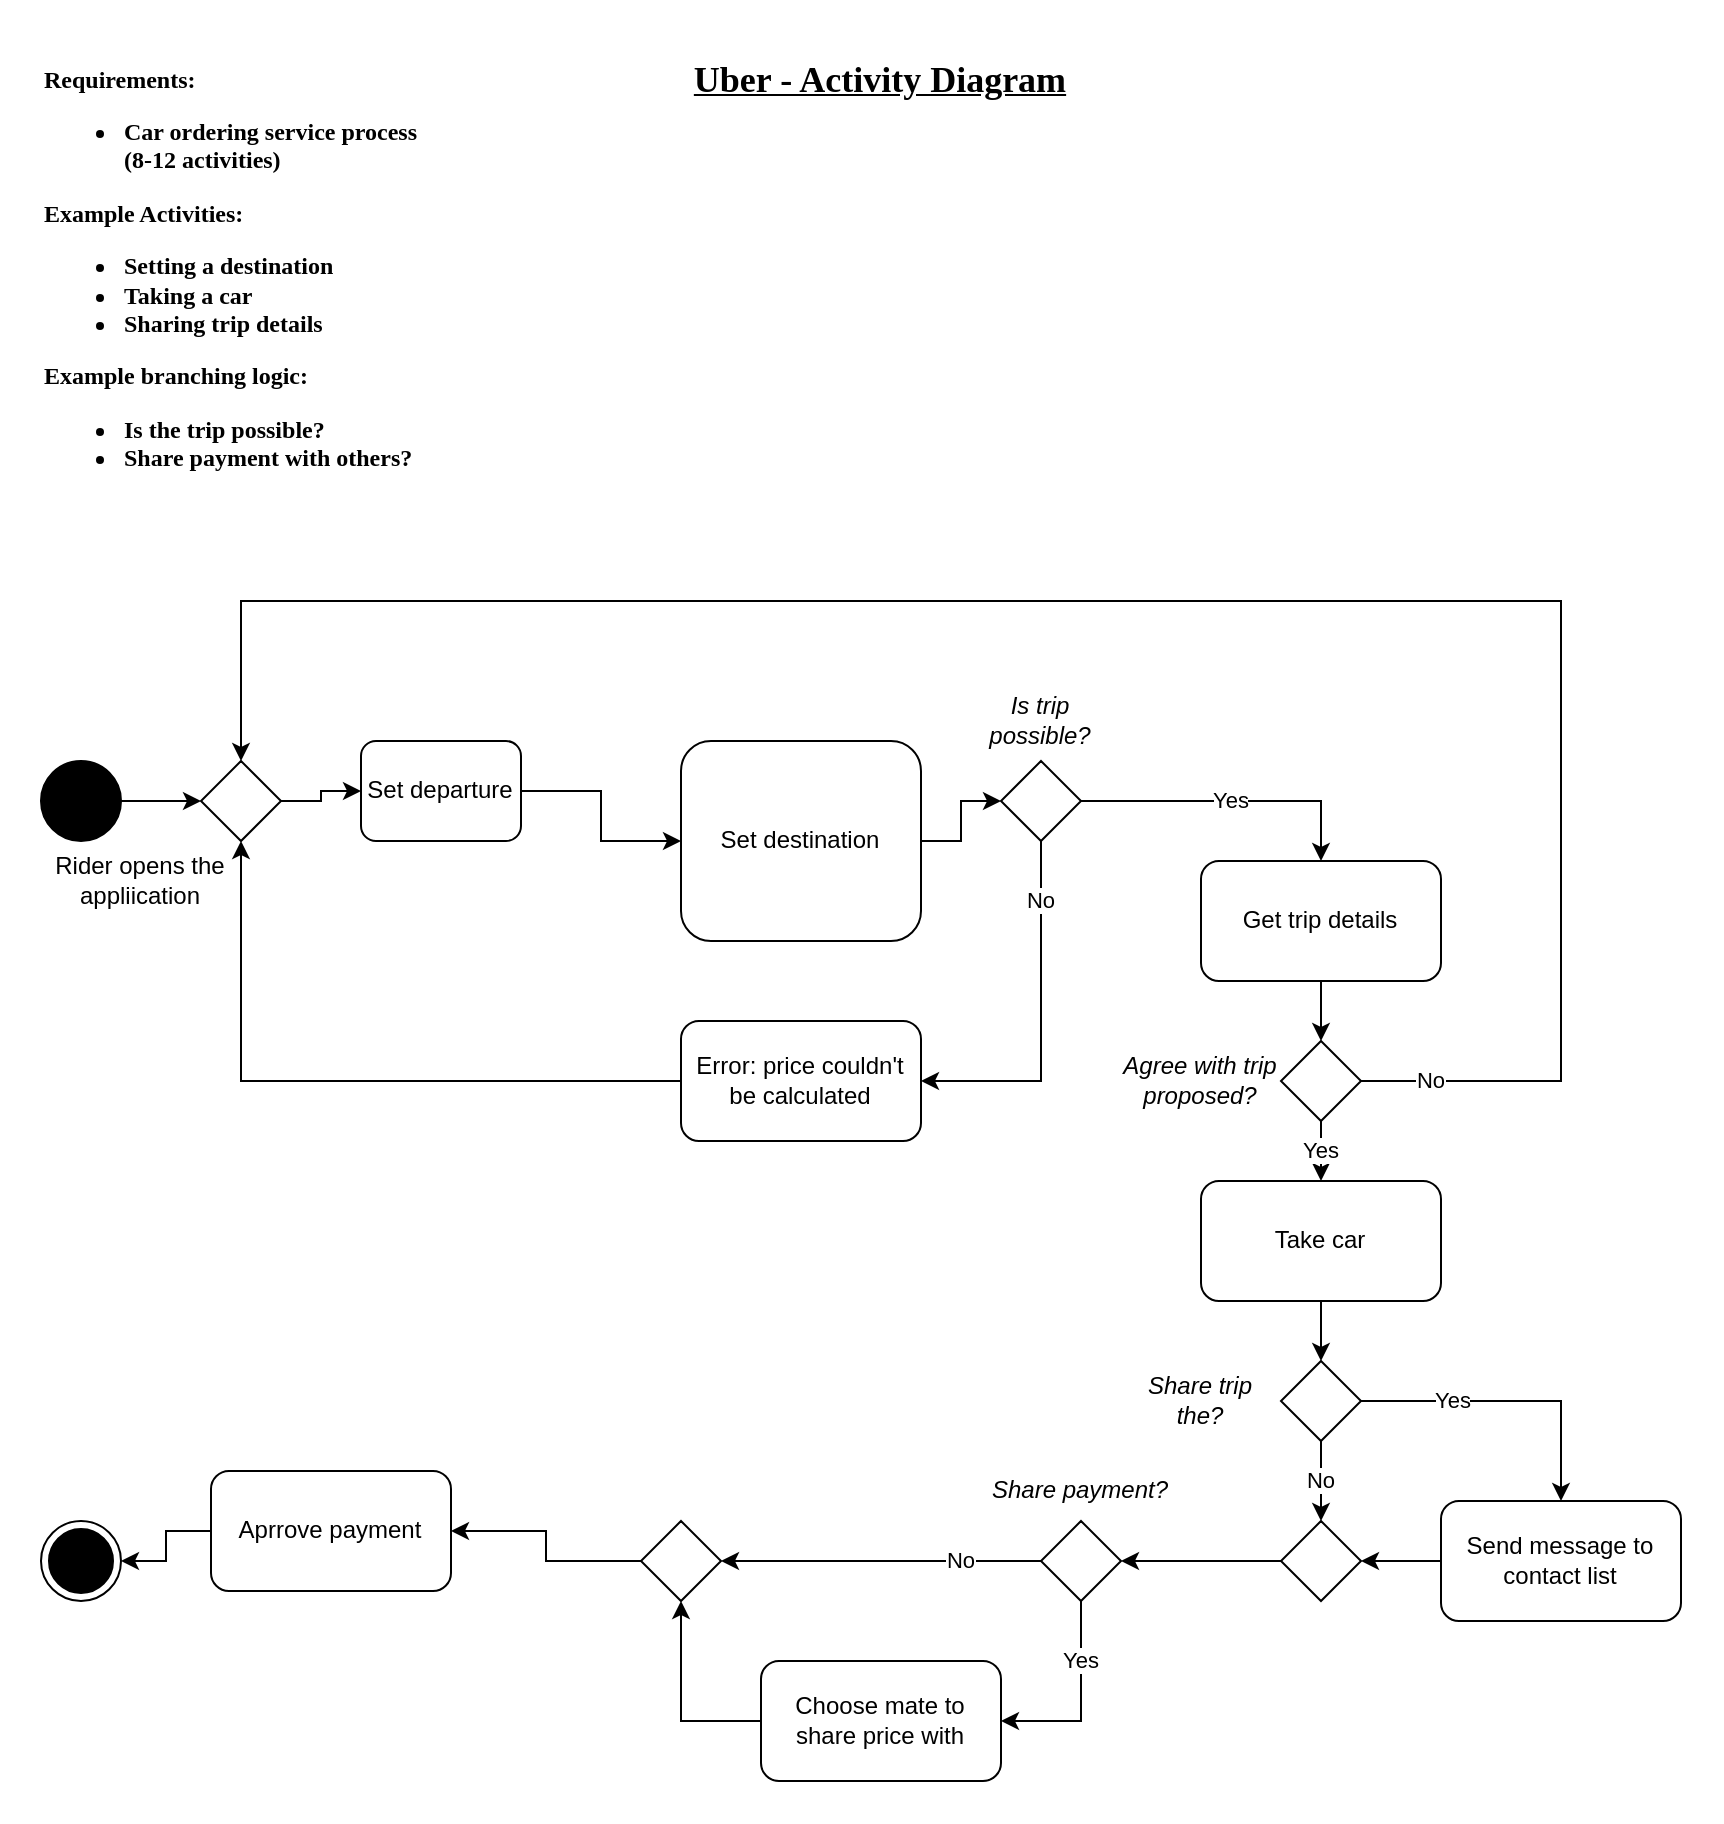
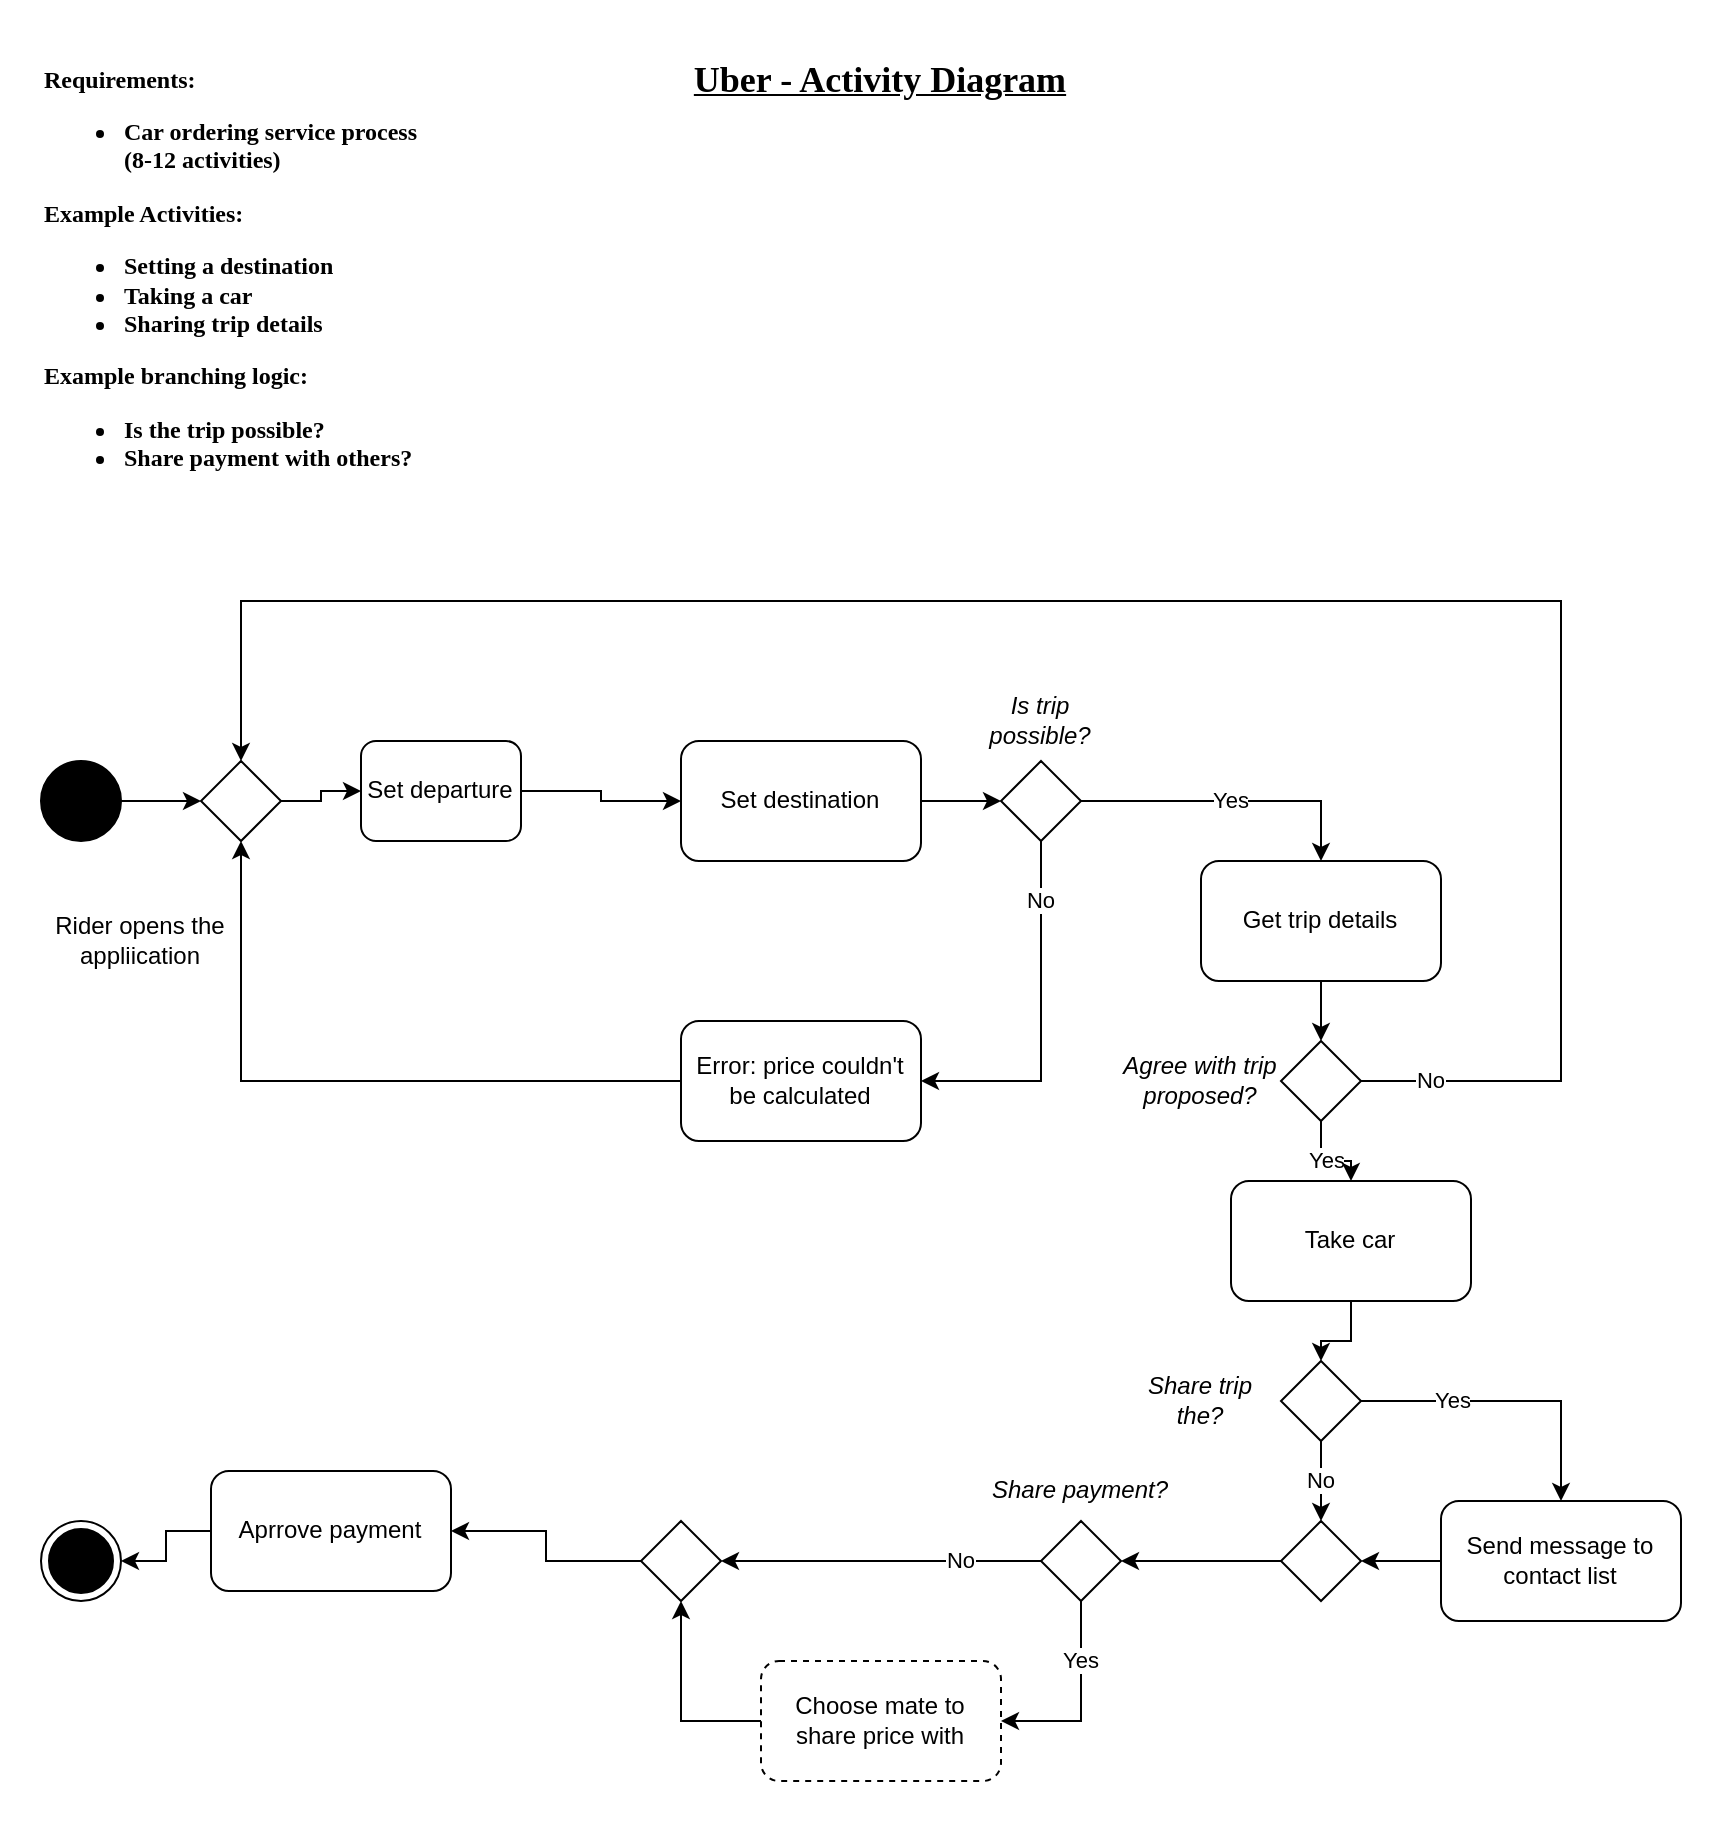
(801, 841) -> (801, 801)
(141, 881) -> (141, 941)
(1321, 1241) -> (1351, 1241)
(881, 1721) -> (881, 1721)
